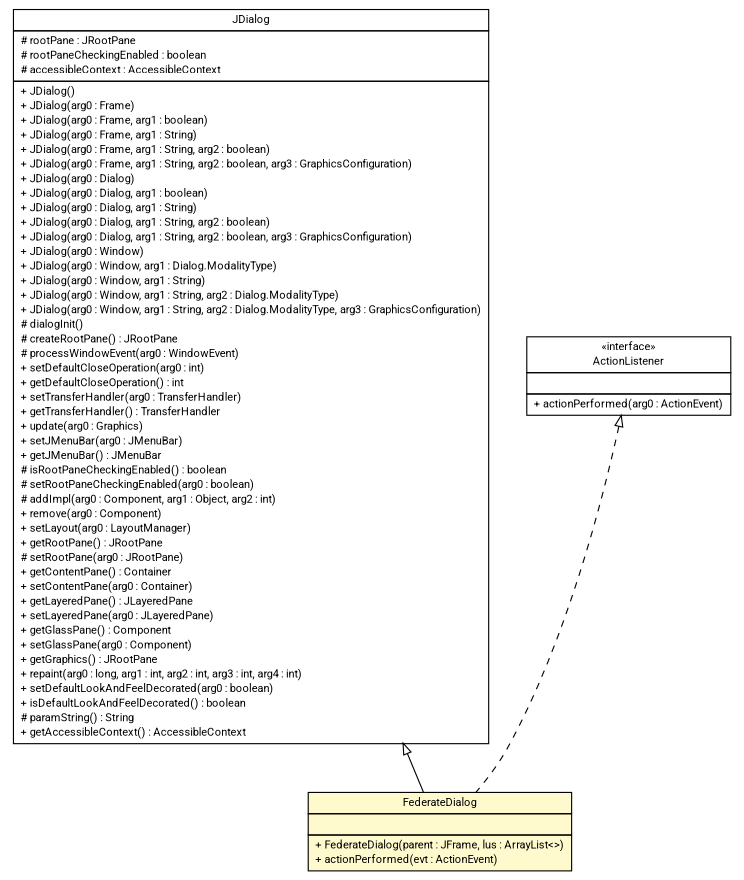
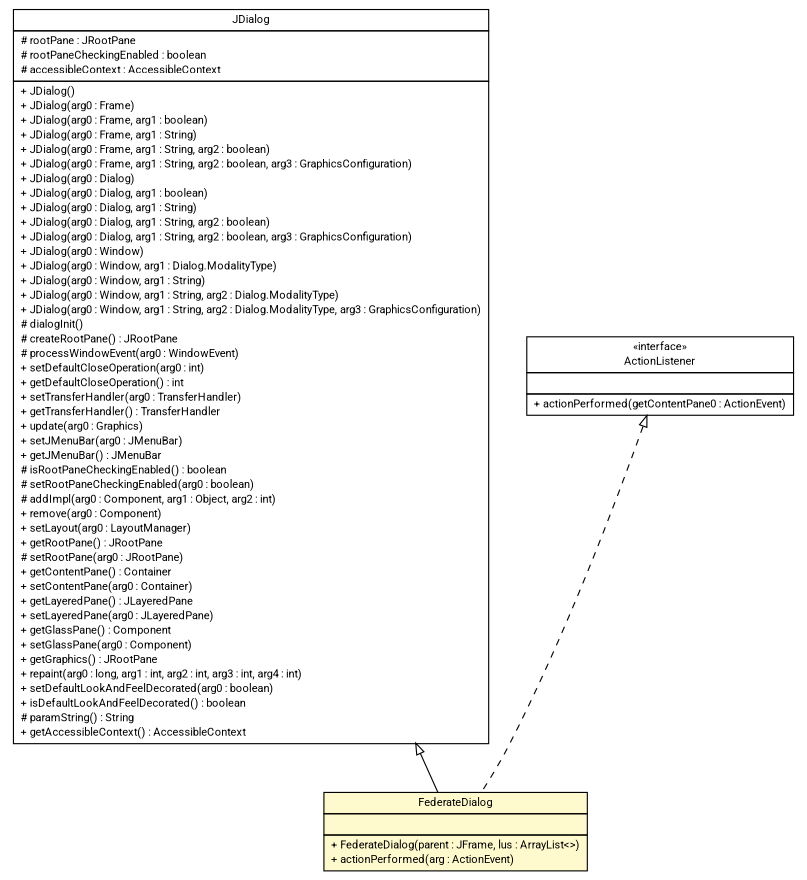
(629, 404) -> (660, 404)
(407, 860) -> (423, 860)
